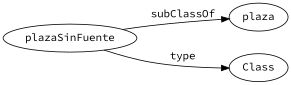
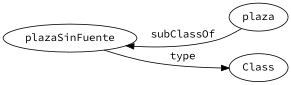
(172, 23) -> (189, 45)
